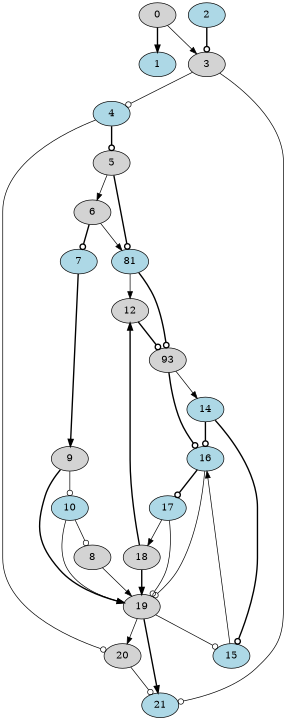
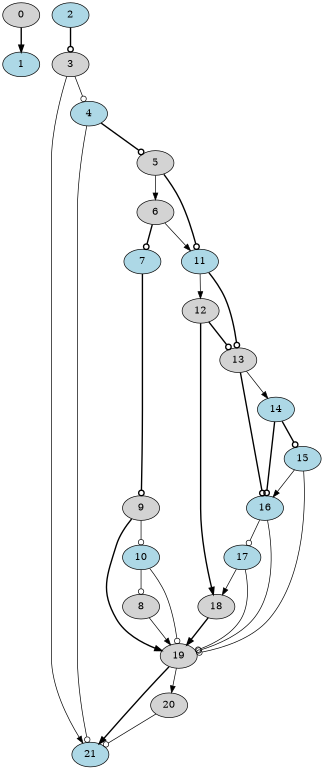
(180, 37) -> none
(130, 262) -> (200, 262)
(74, 357) -> (142, 382)
(168, 360) -> (238, 360)
(3, 387) -> (77, 431)
(283, 403) -> (51, 409)
(130, 438) -> (201, 456)
(188, 481) -> (255, 530)
(71, 573) -> (168, 601)
(184, 630) -> (289, 585)
